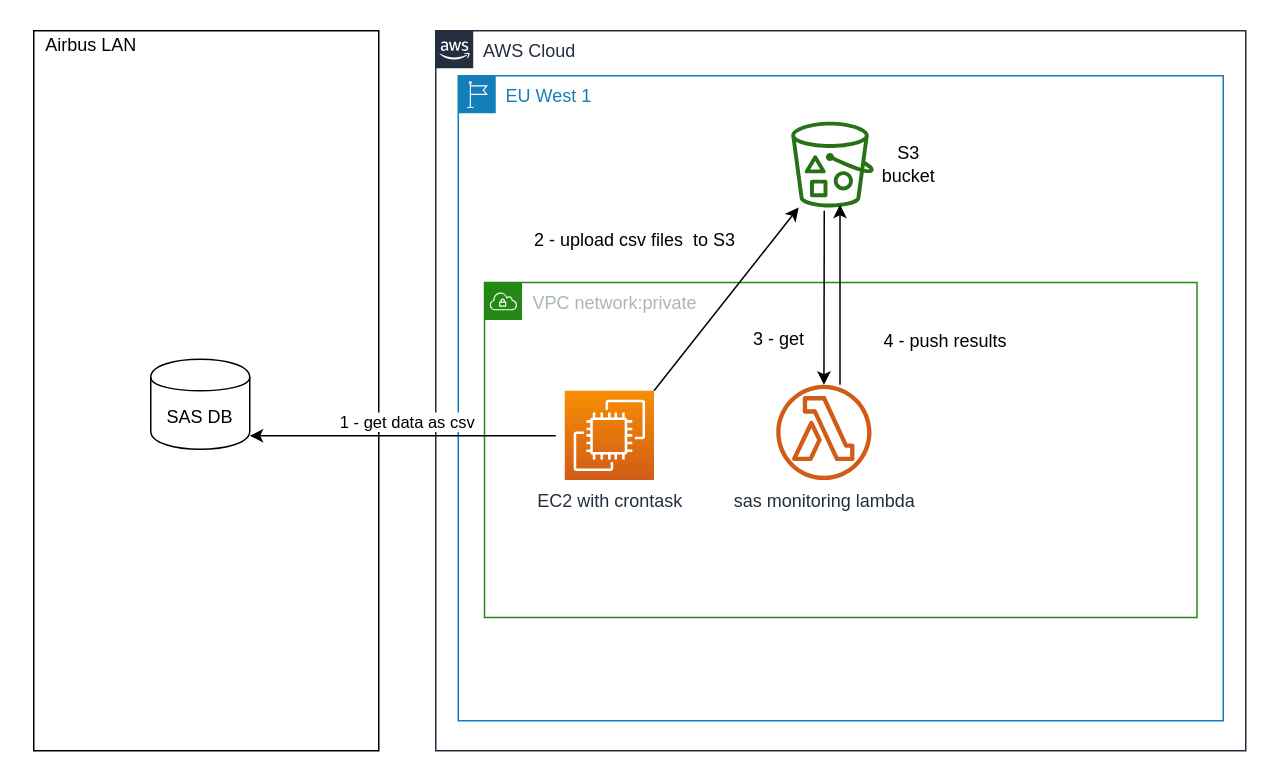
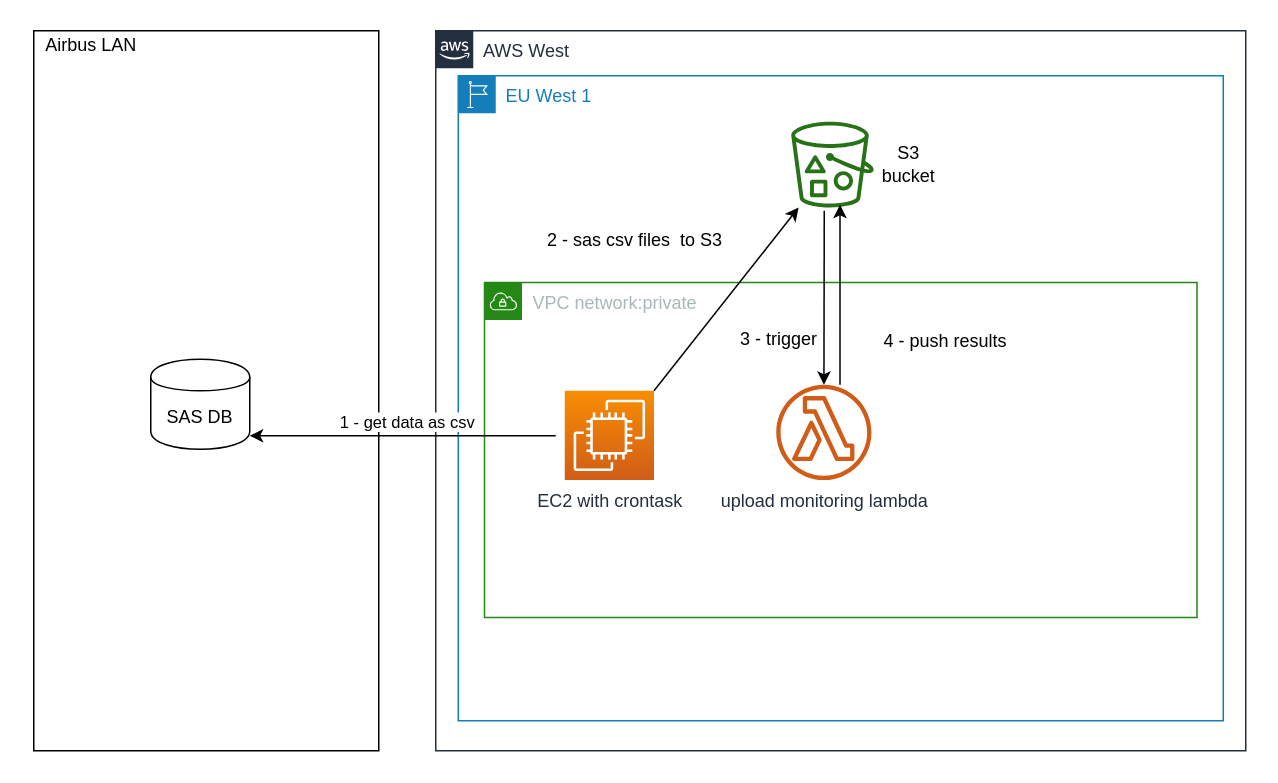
(524, 52) -> (522, 52)
(635, 241) -> (635, 241)
(779, 340) -> (779, 340)
(825, 502) -> (825, 502)
